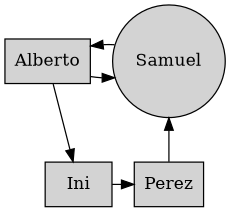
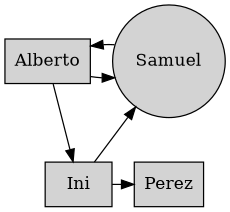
(169, 146) -> (111, 140)
